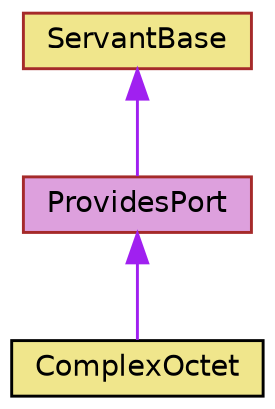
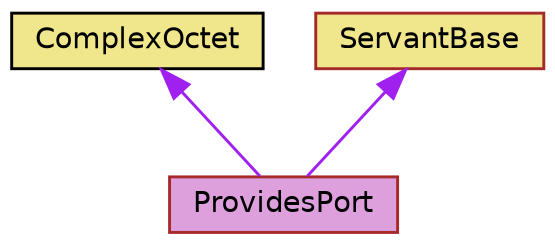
(137, 302) -> (221, 134)
